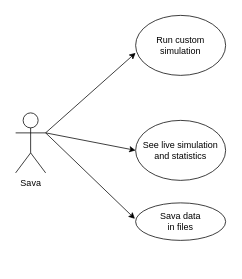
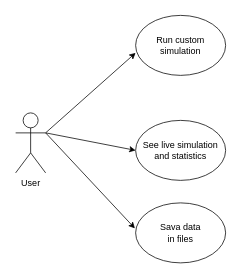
(31, 184) -> (31, 184)
(180, 222) -> (180, 233)
